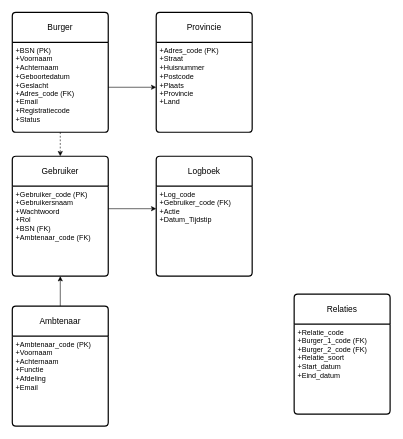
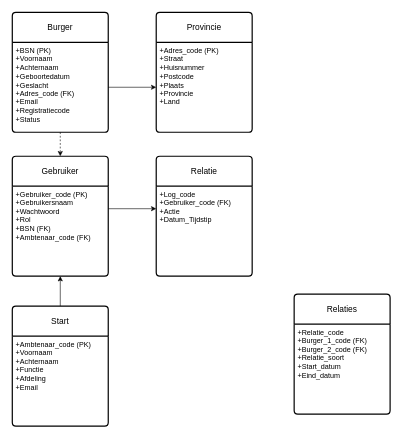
(204, 171) -> (204, 171)
(60, 321) -> (60, 321)
